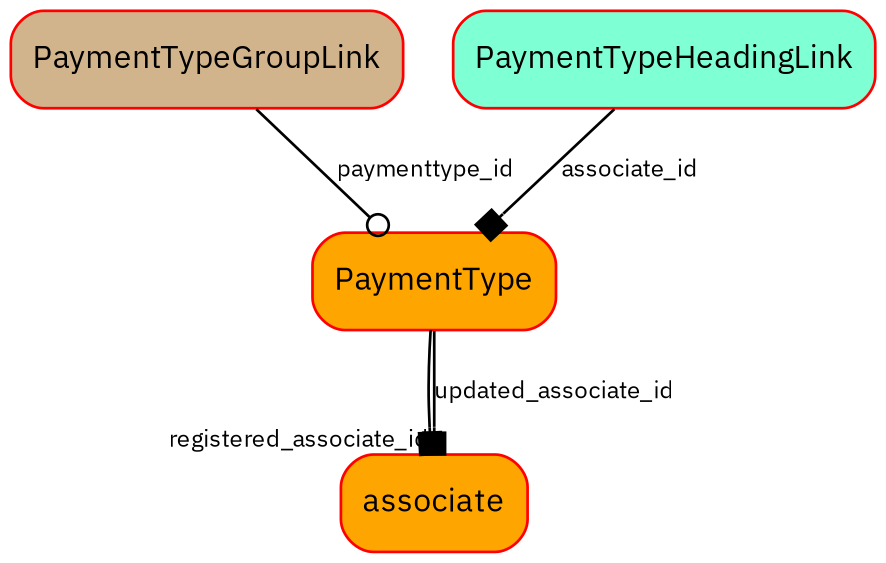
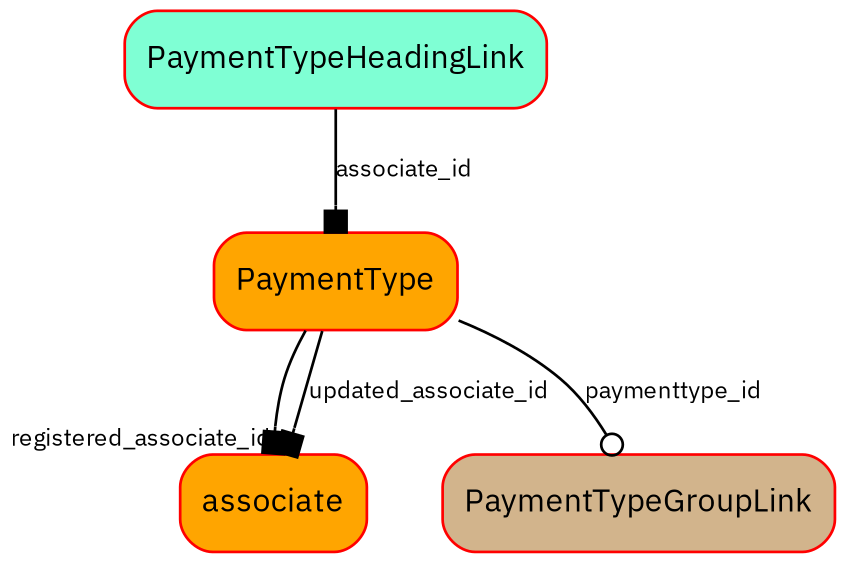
(313, 163) -> (542, 365)
